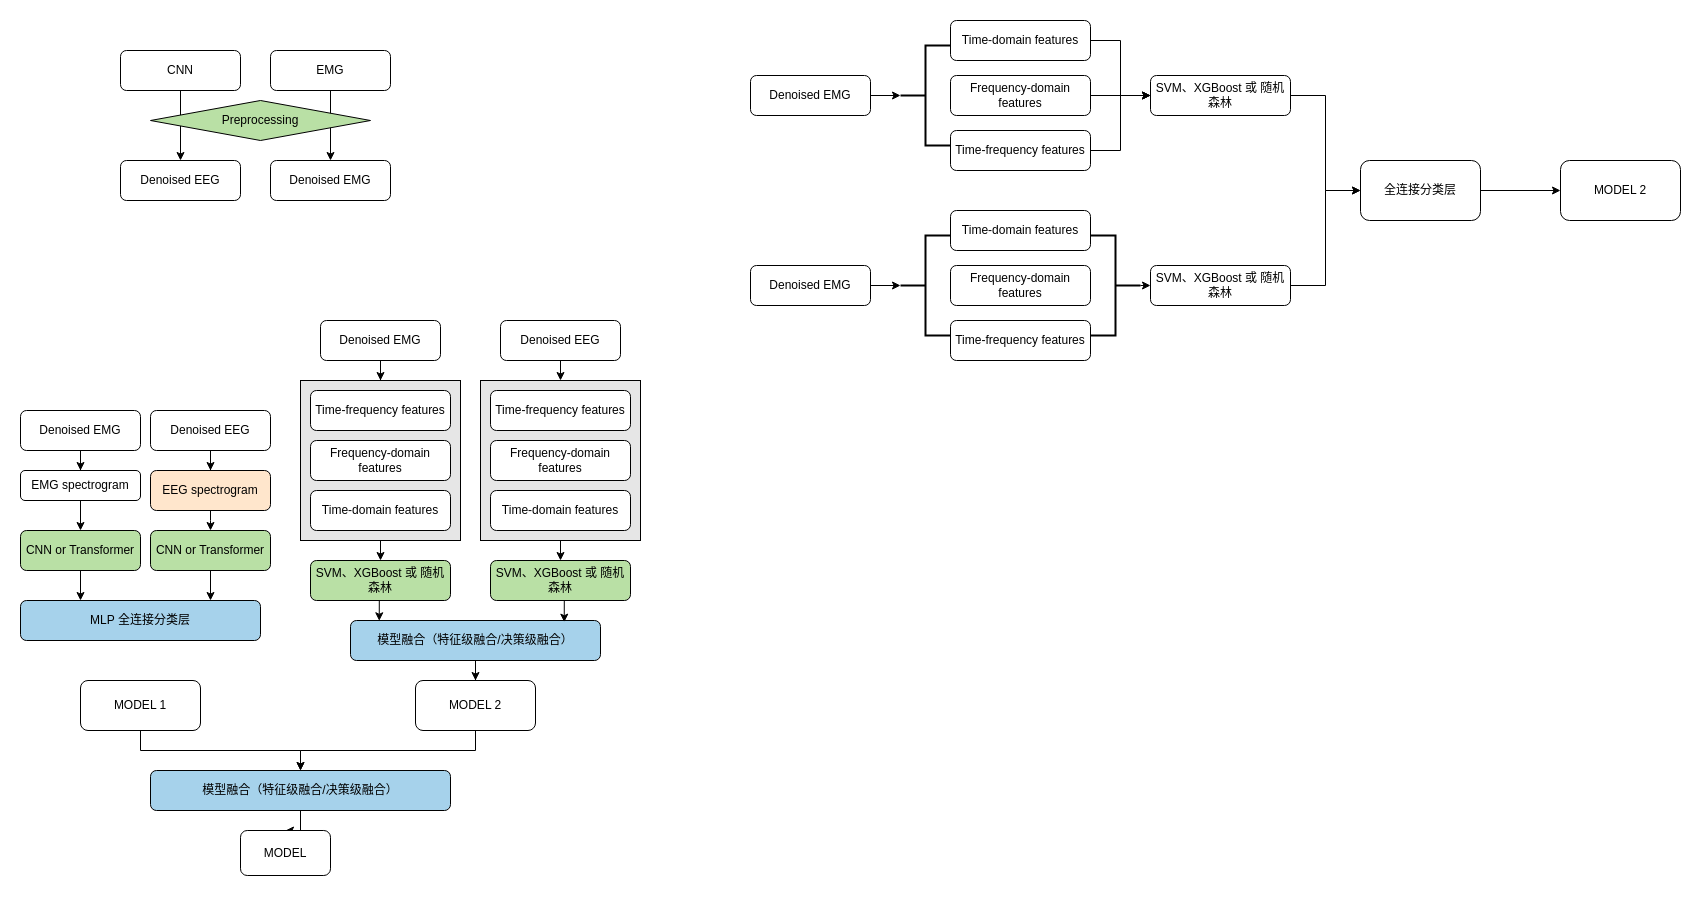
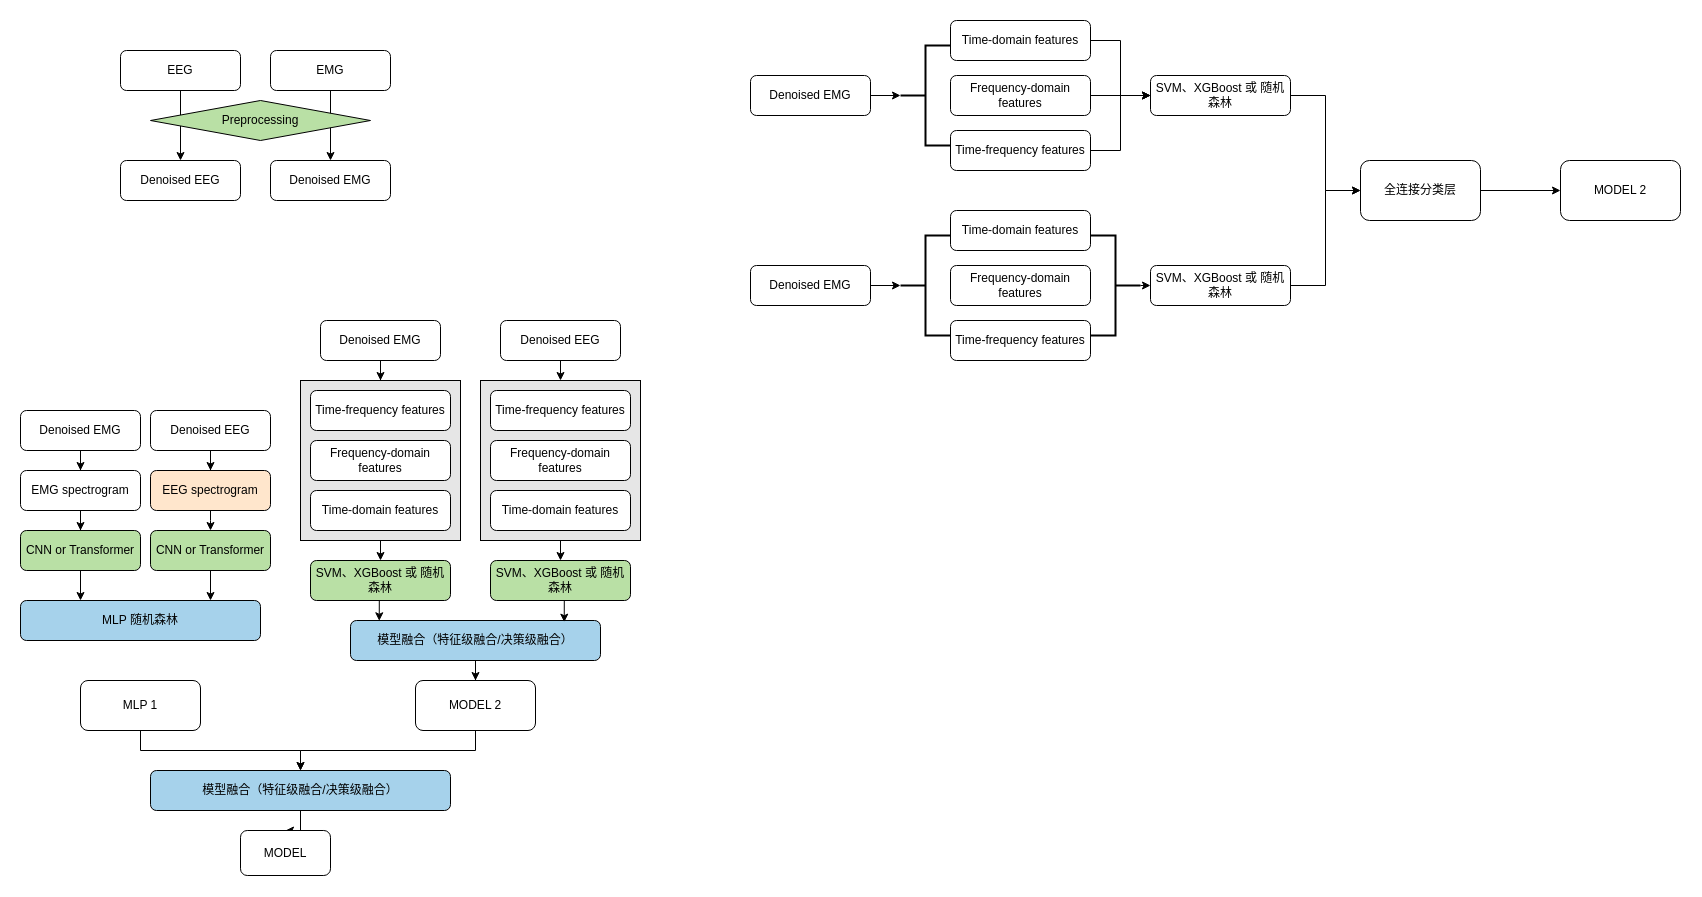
(181, 71) -> (181, 71)
(81, 486) -> (81, 491)
(141, 621) -> (141, 621)
(141, 706) -> (141, 706)
